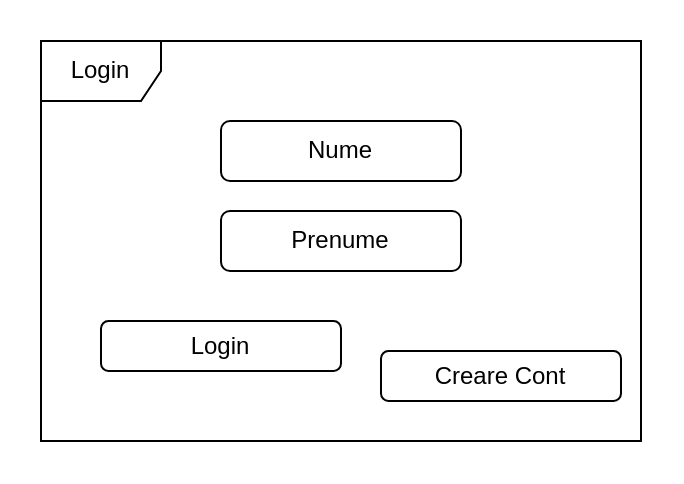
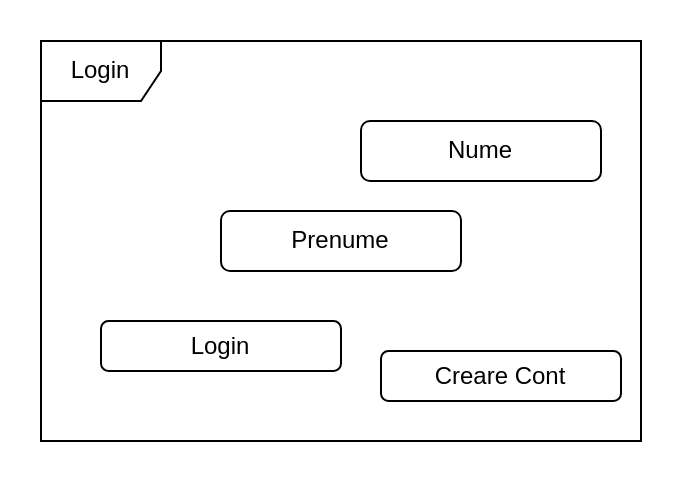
(341, 151) -> (481, 151)
